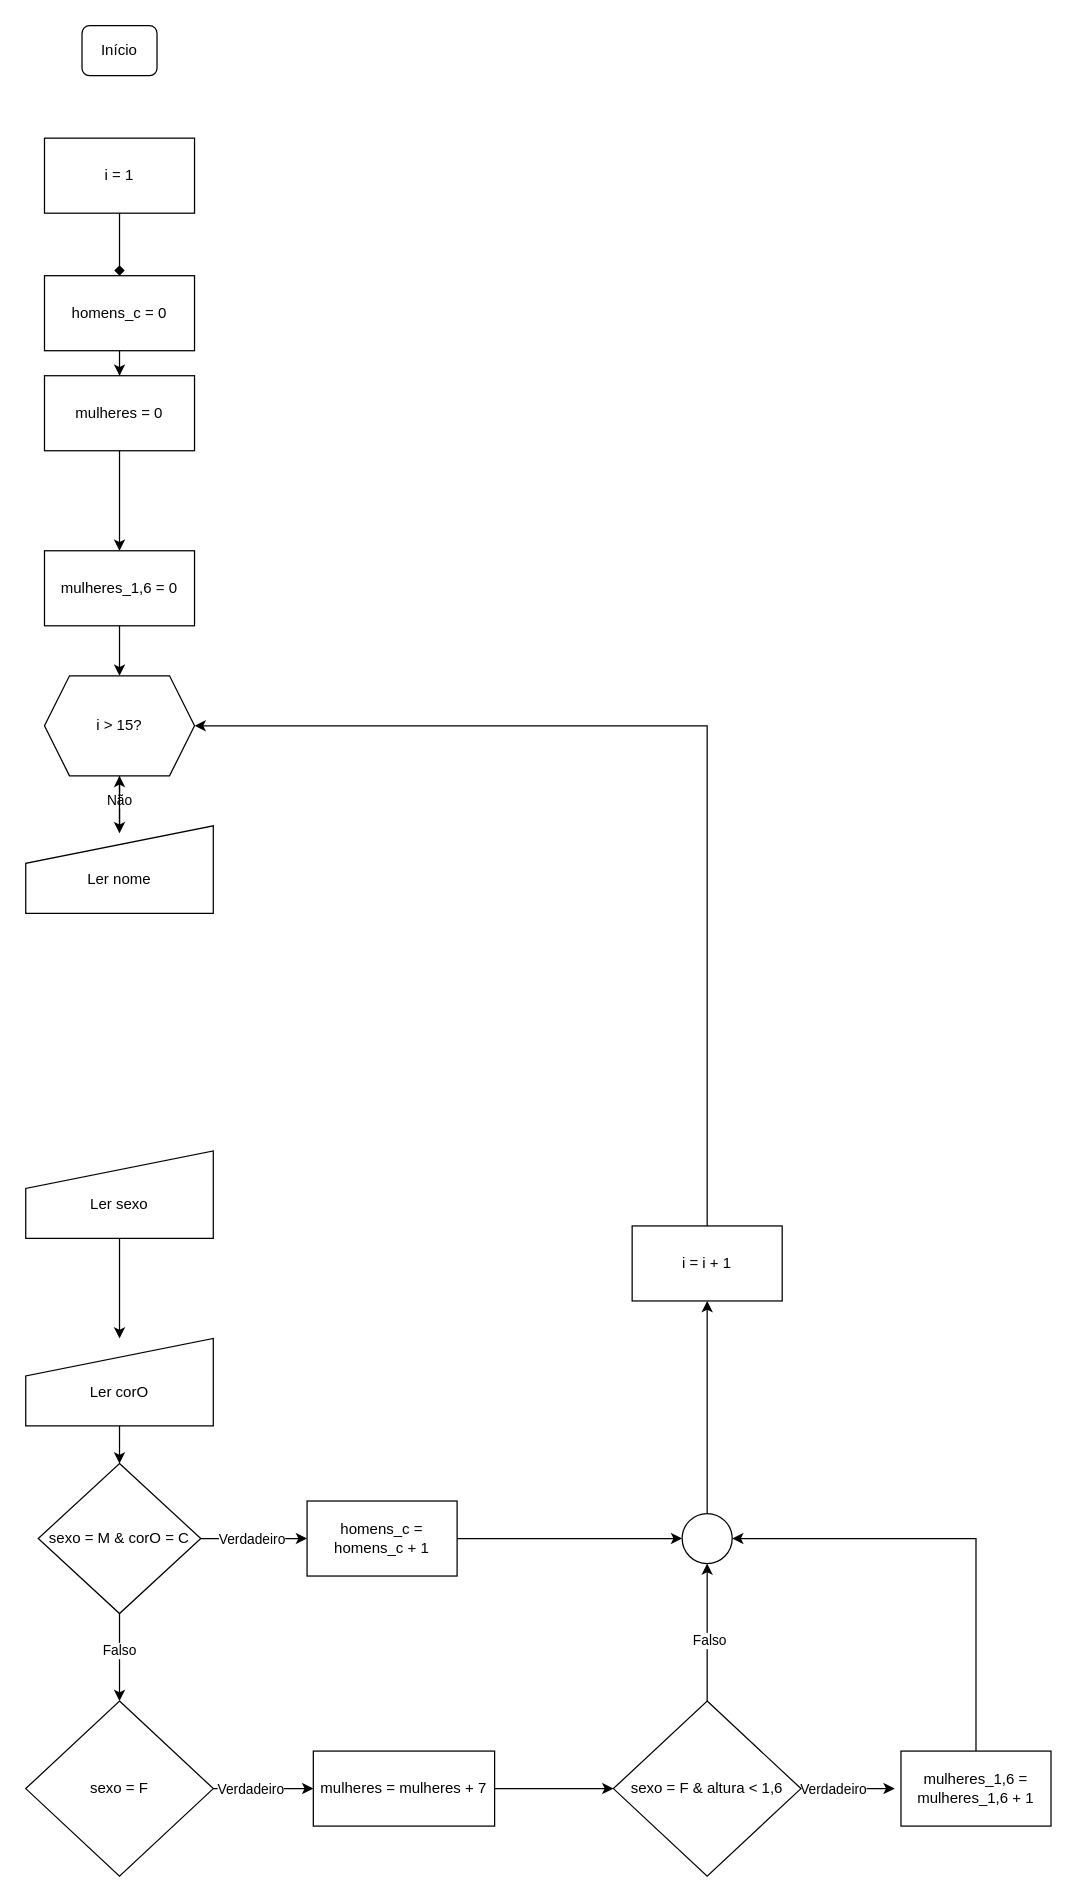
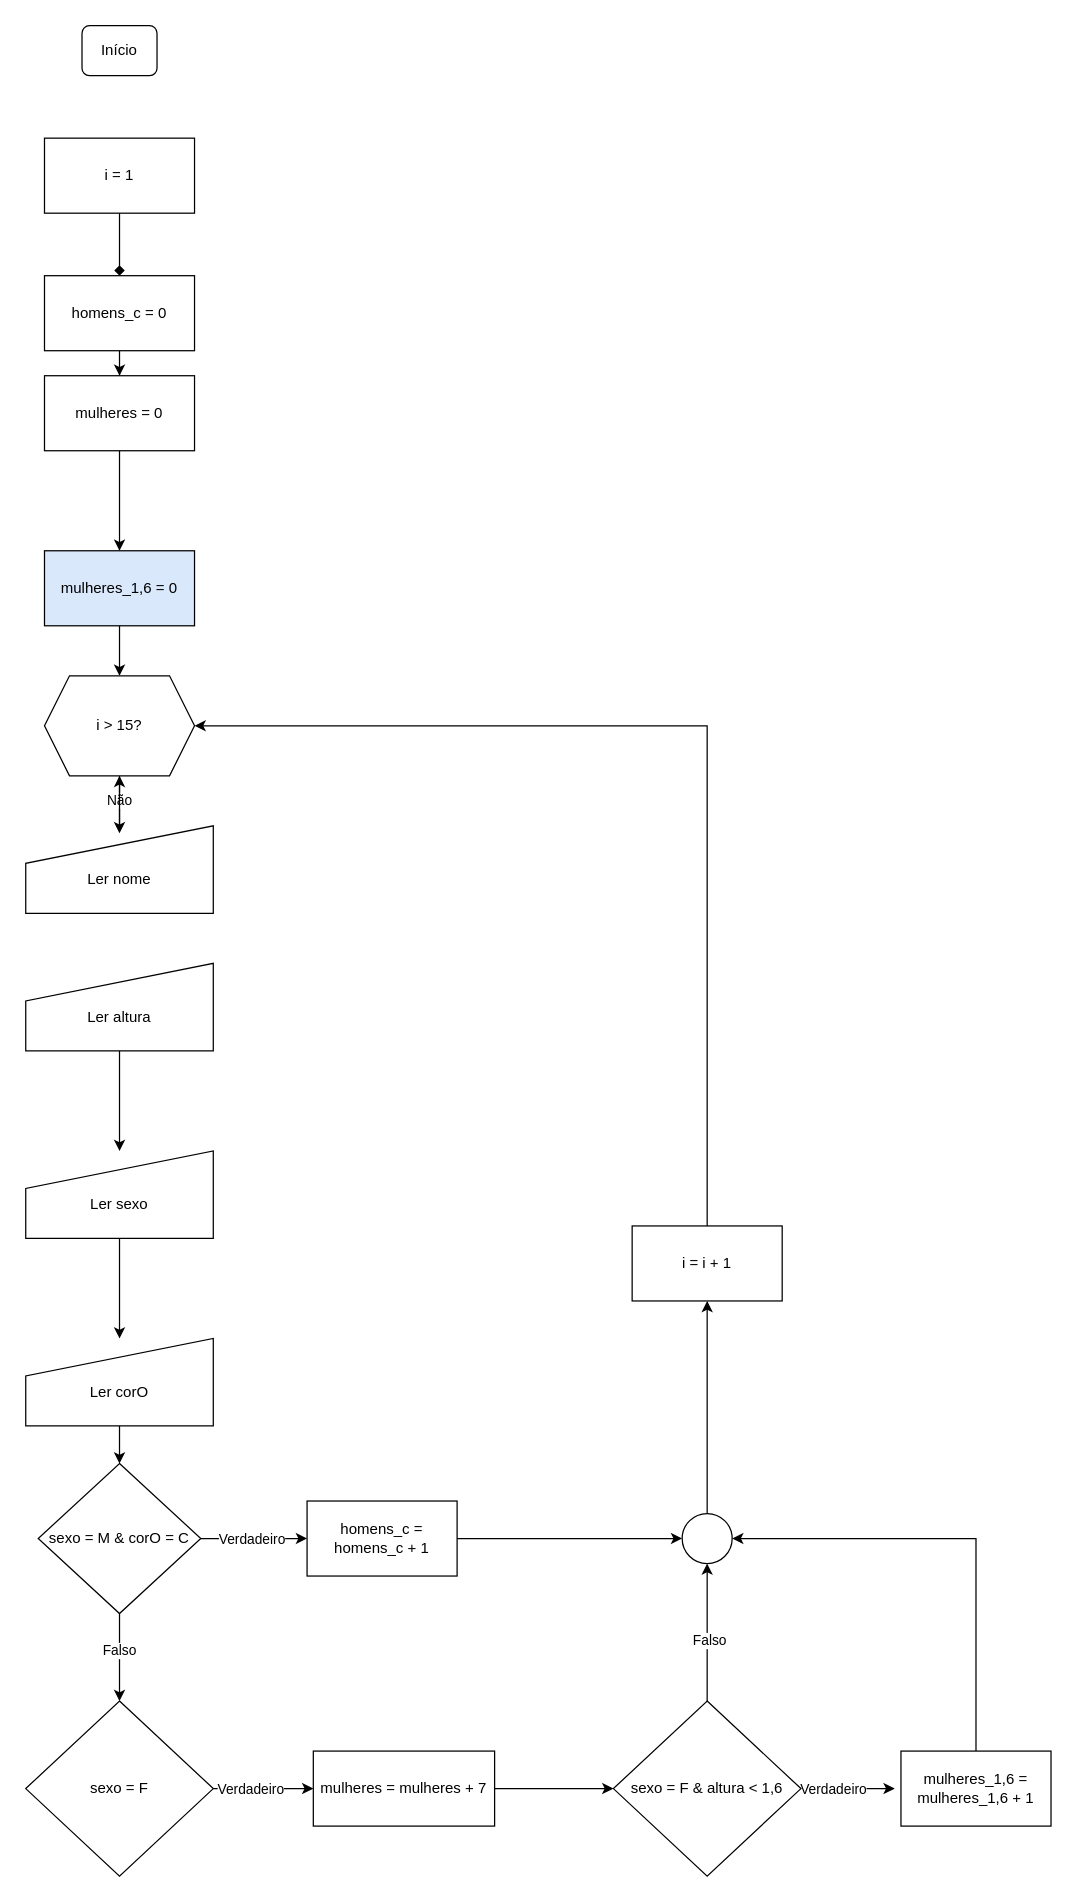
(119, 588) -> (119, 588)
none -> (119, 1007)
none -> (119, 1097)
